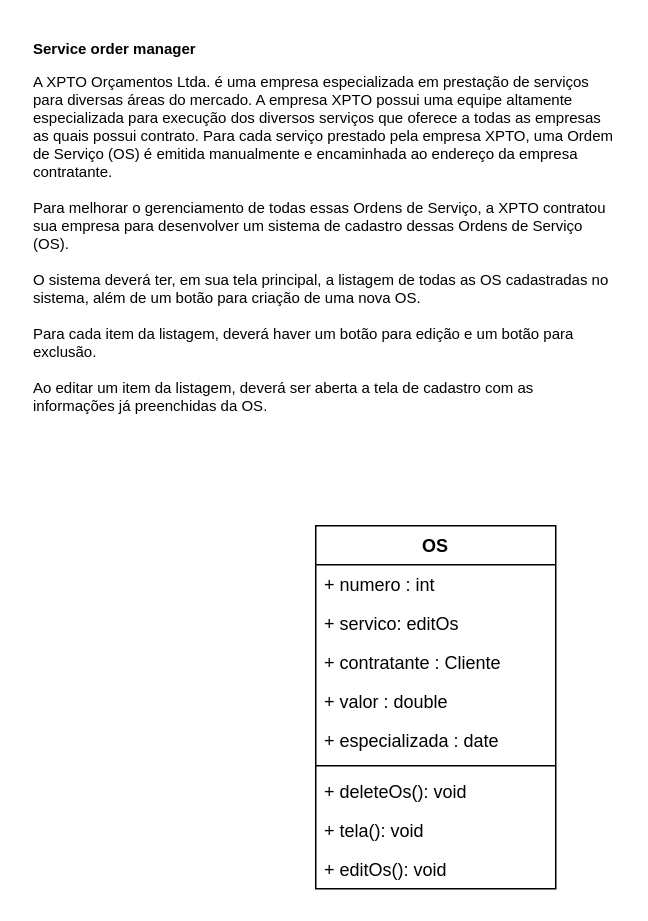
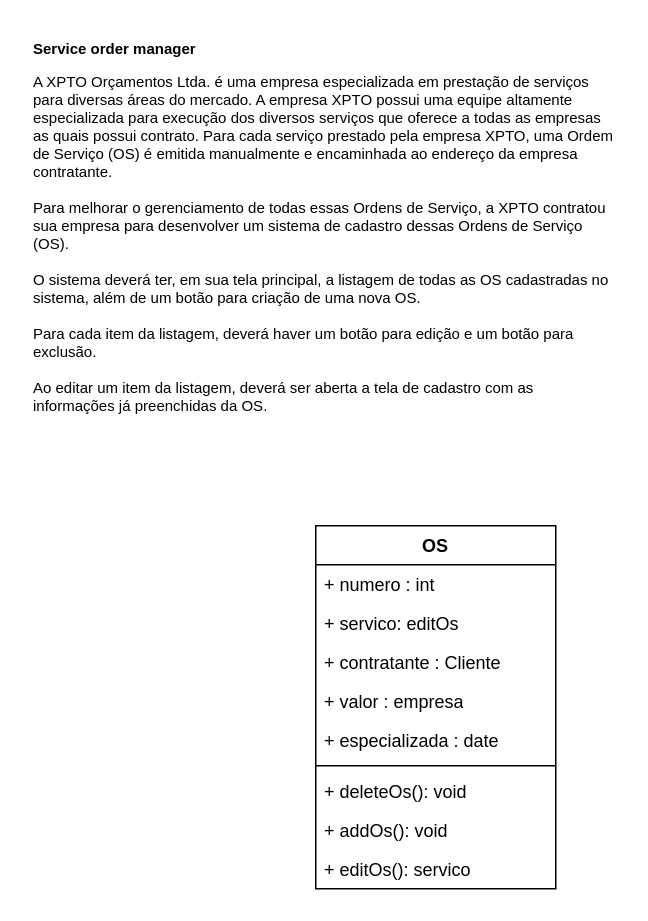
(391, 703) -> (399, 703)
(384, 832) -> (391, 832)
(394, 871) -> (409, 871)
